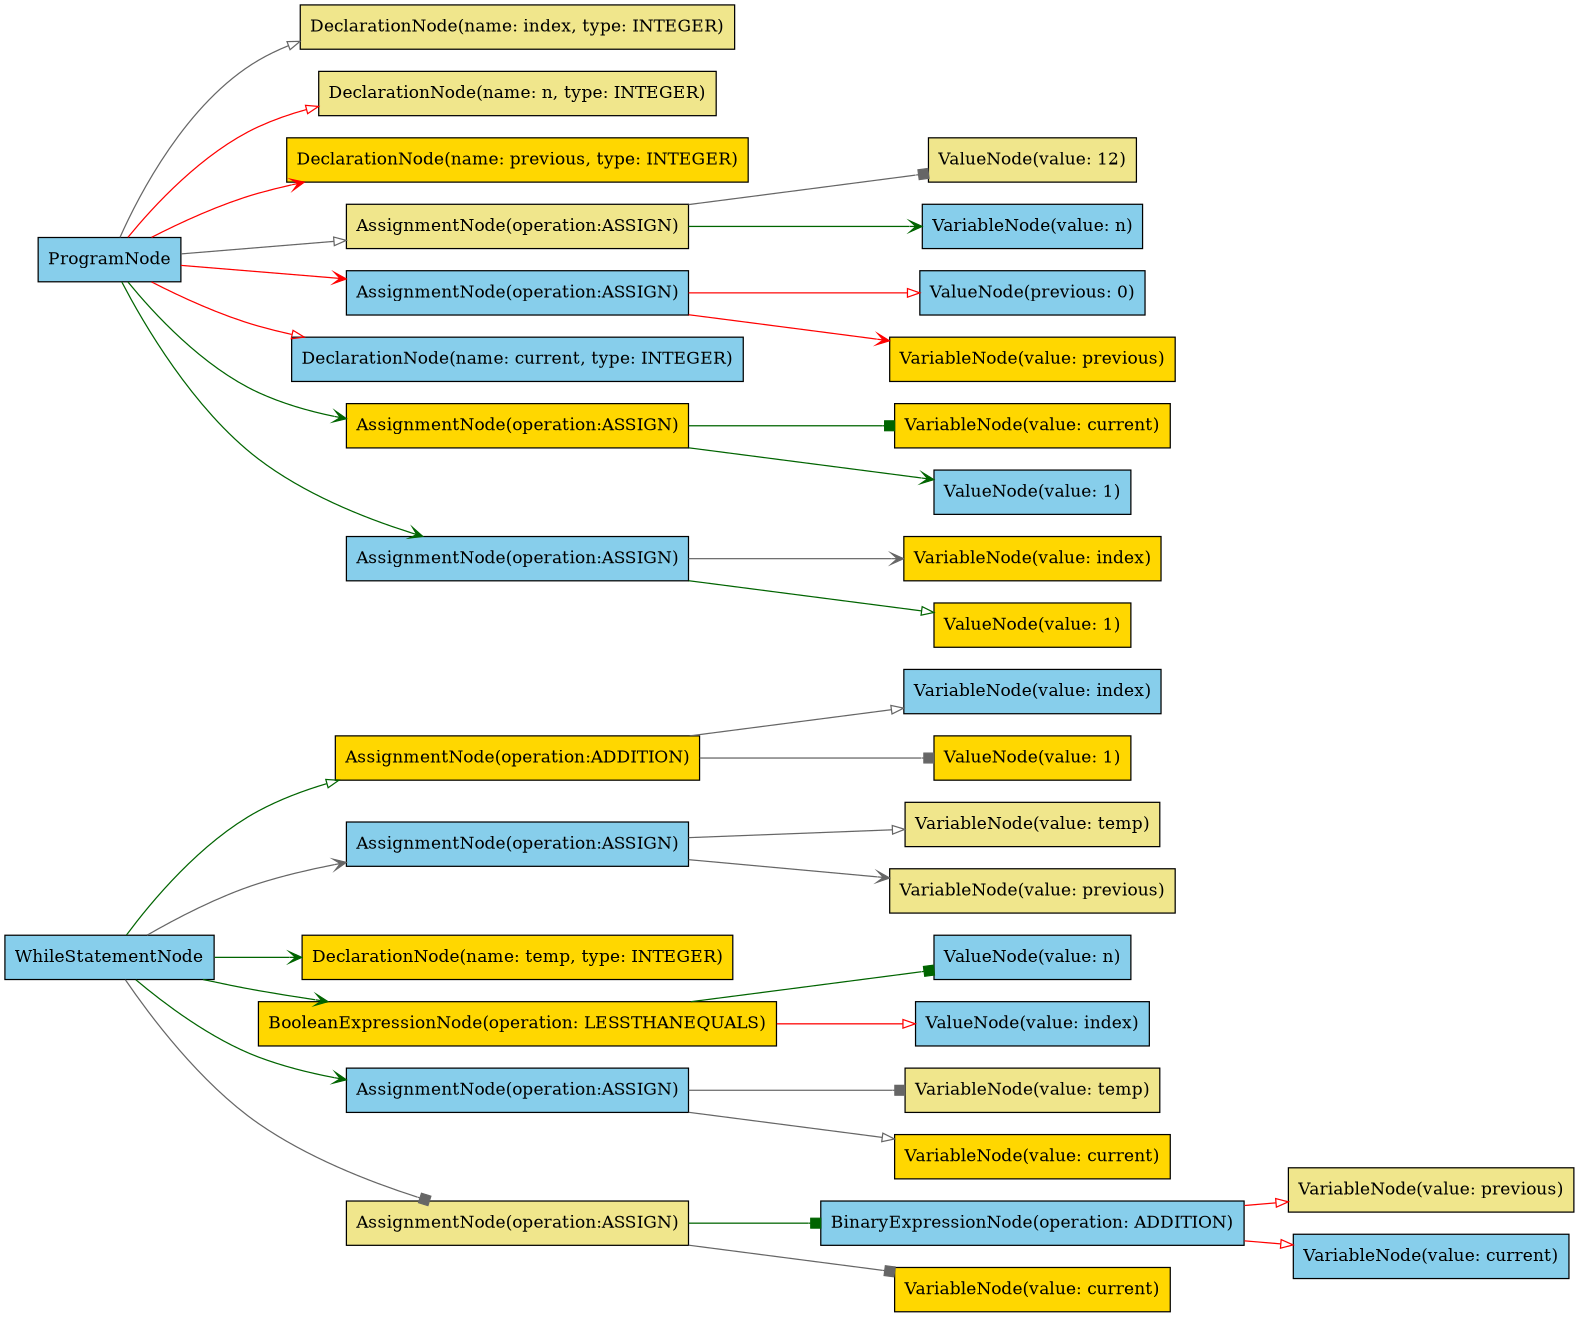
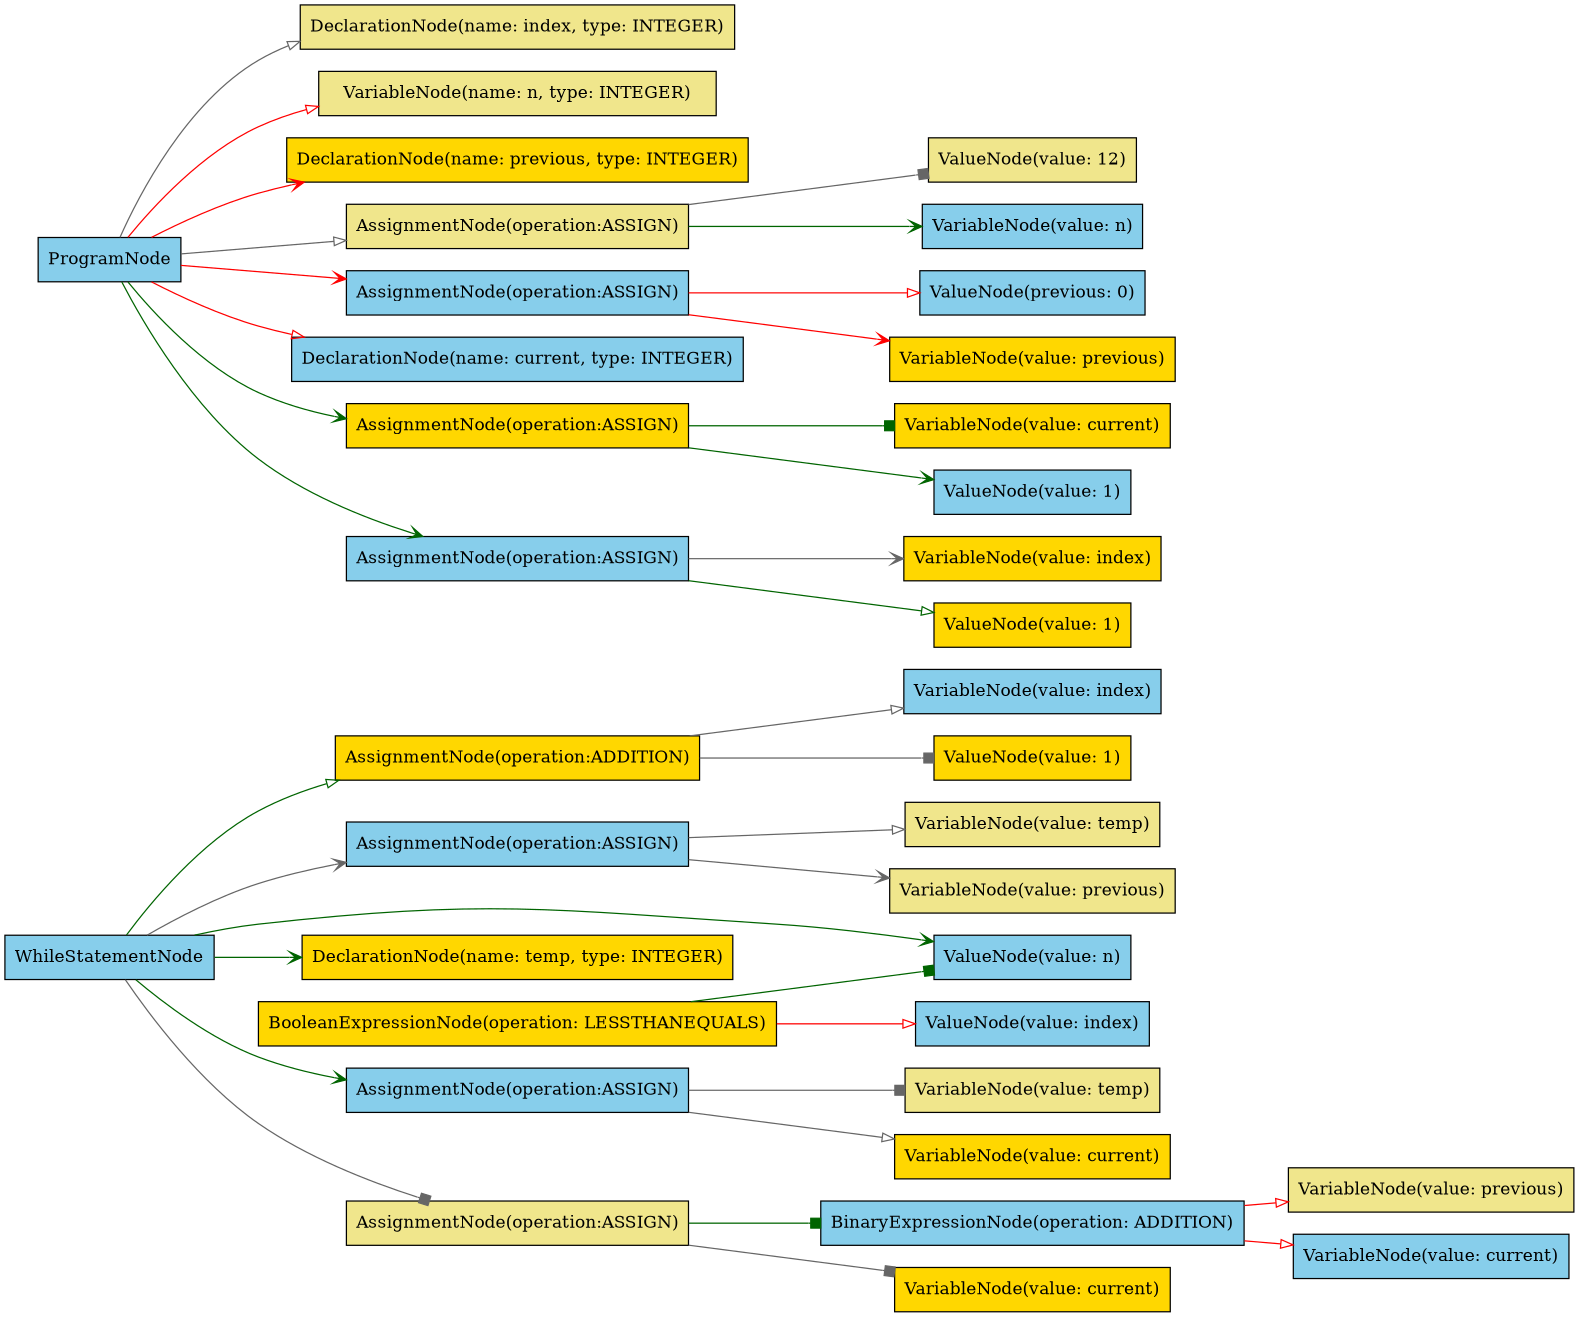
(517, 94) -> (517, 94)
(259, 991) -> (558, 910)
